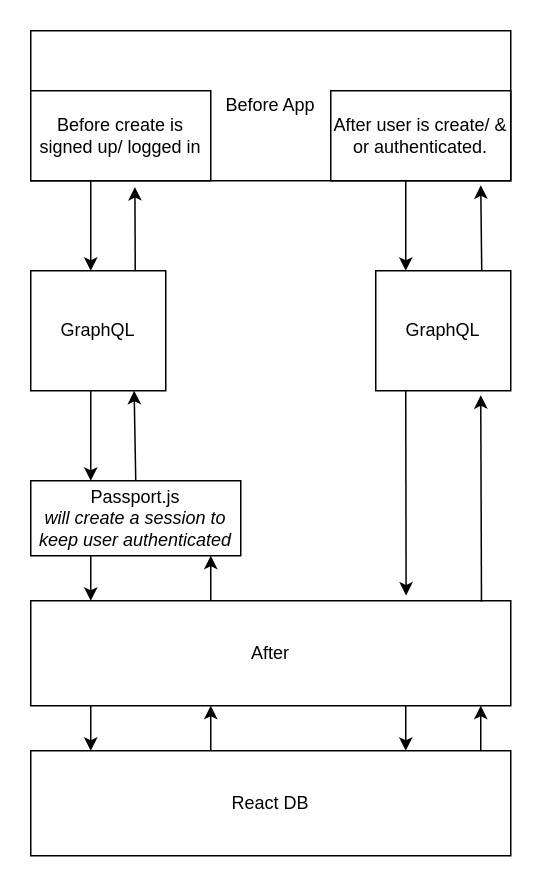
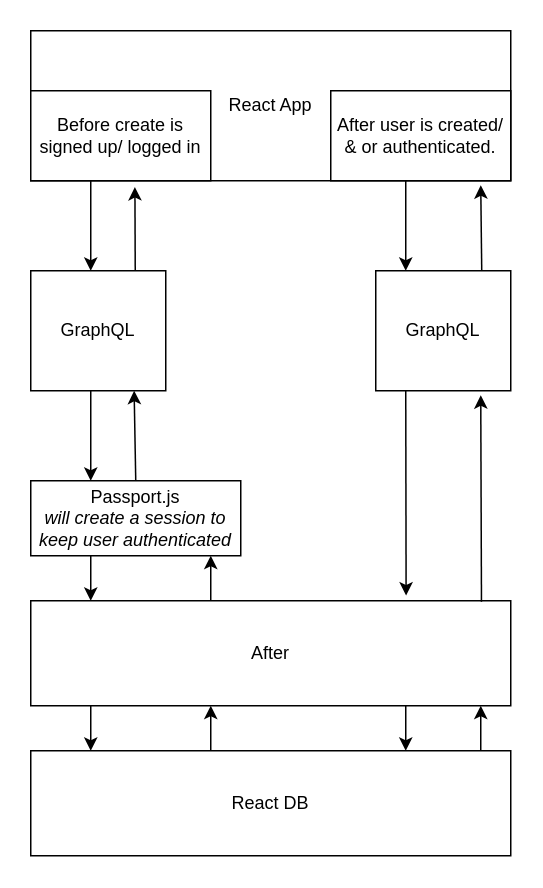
(271, 106) -> (271, 106)
(421, 136) -> (421, 136)
